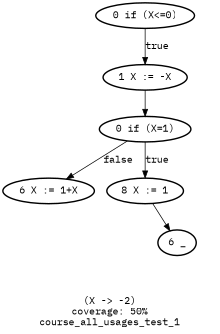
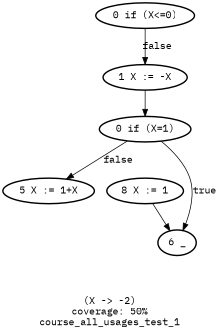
(157, 46) -> (157, 46)
(145, 156) -> (190, 178)
(49, 191) -> (49, 191)
